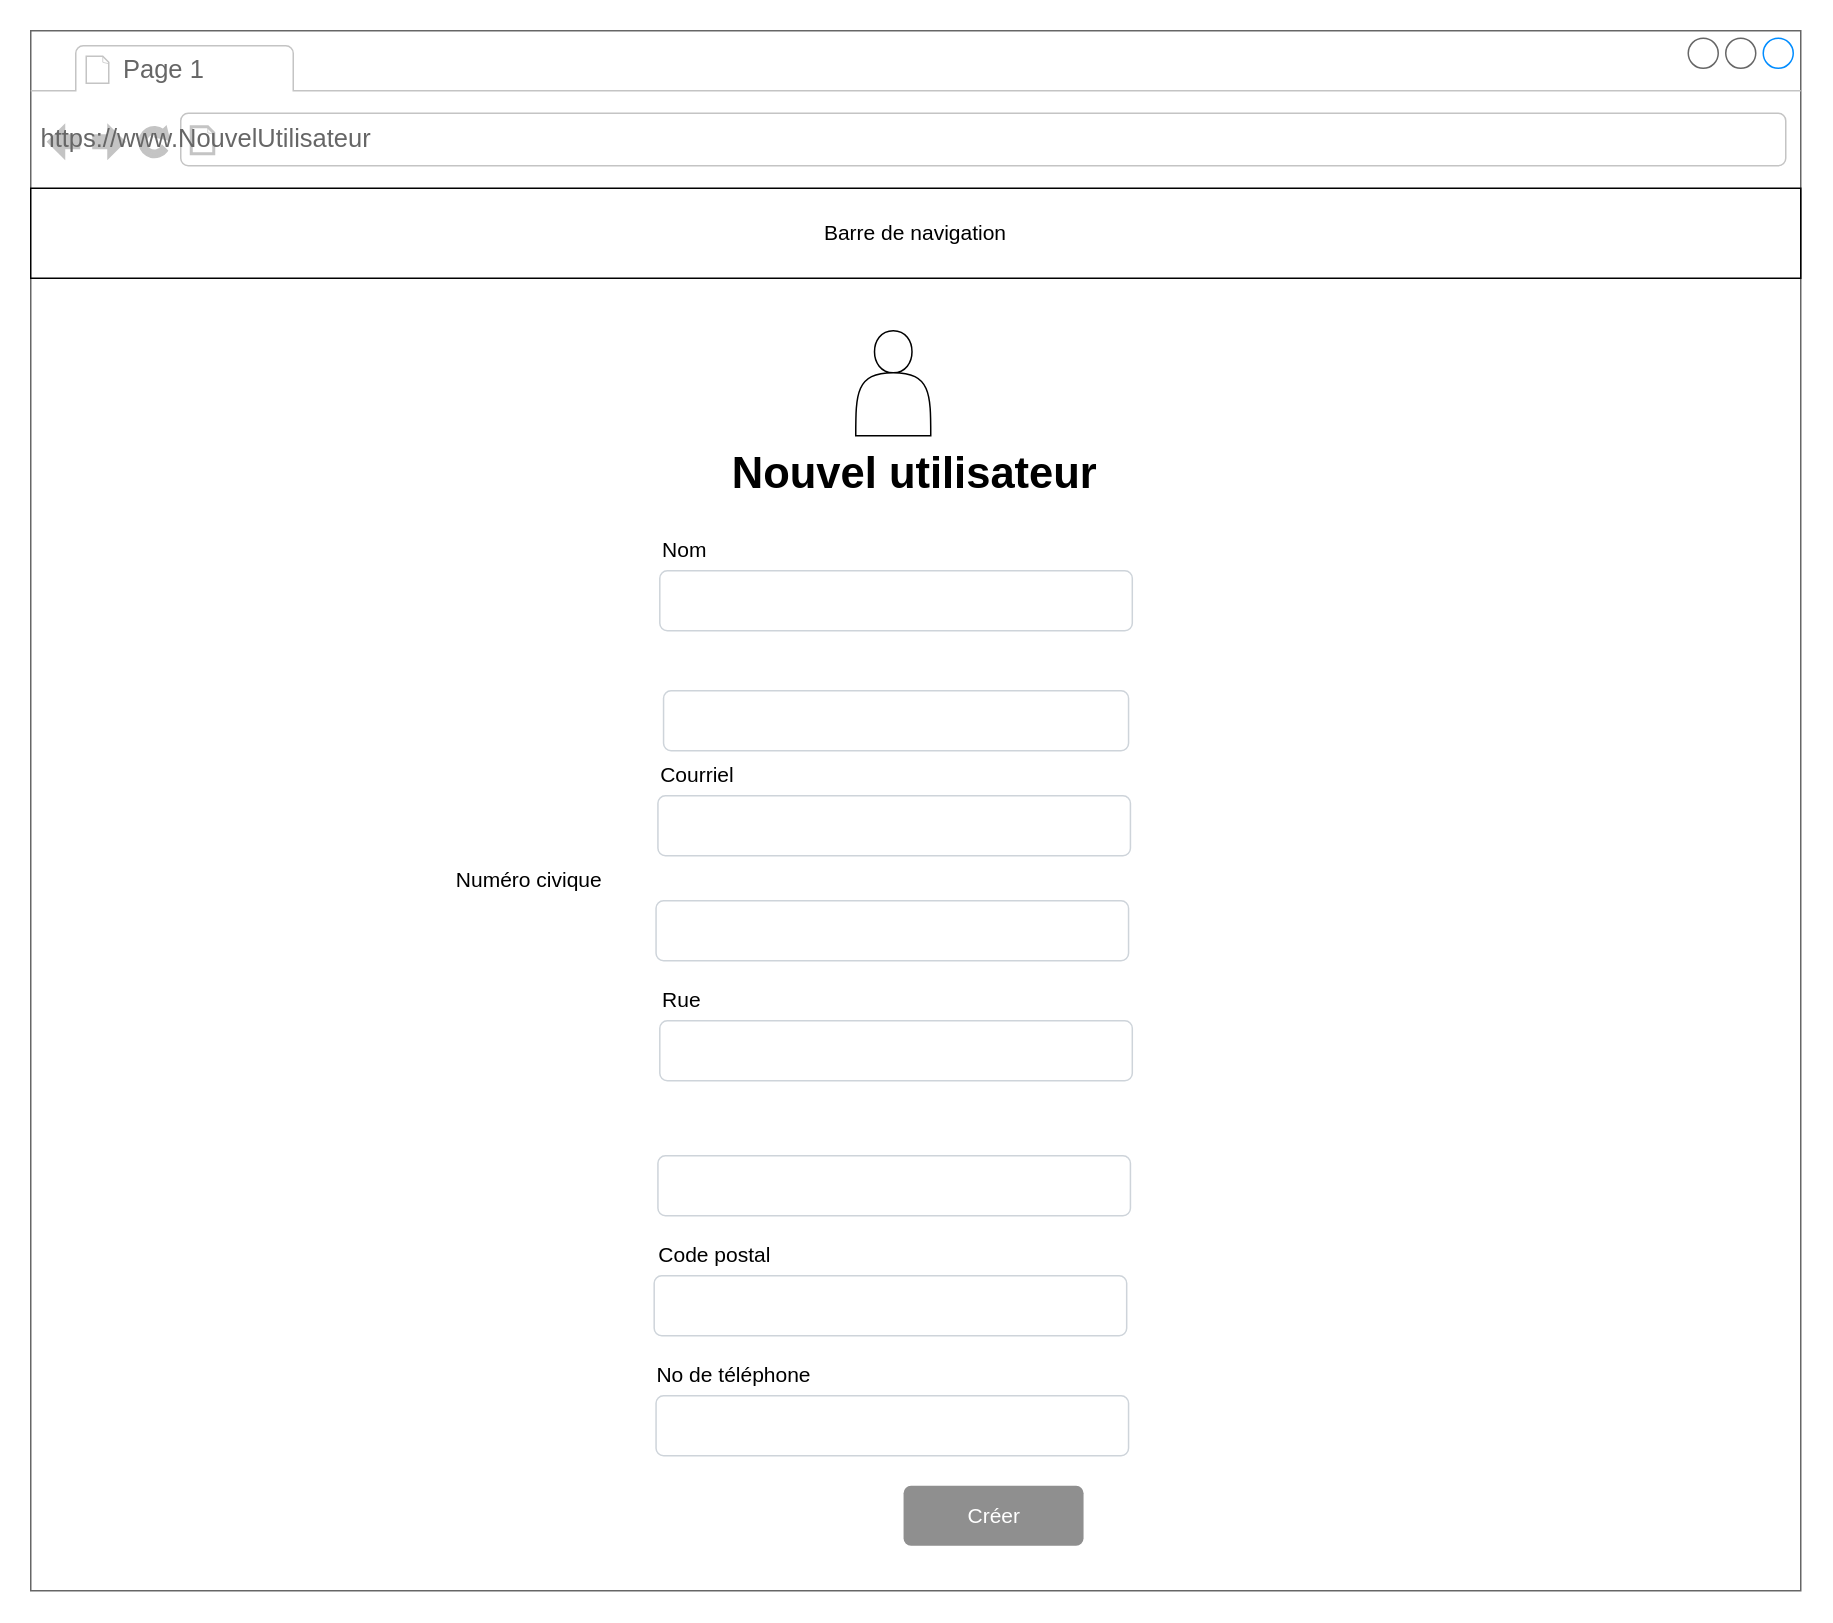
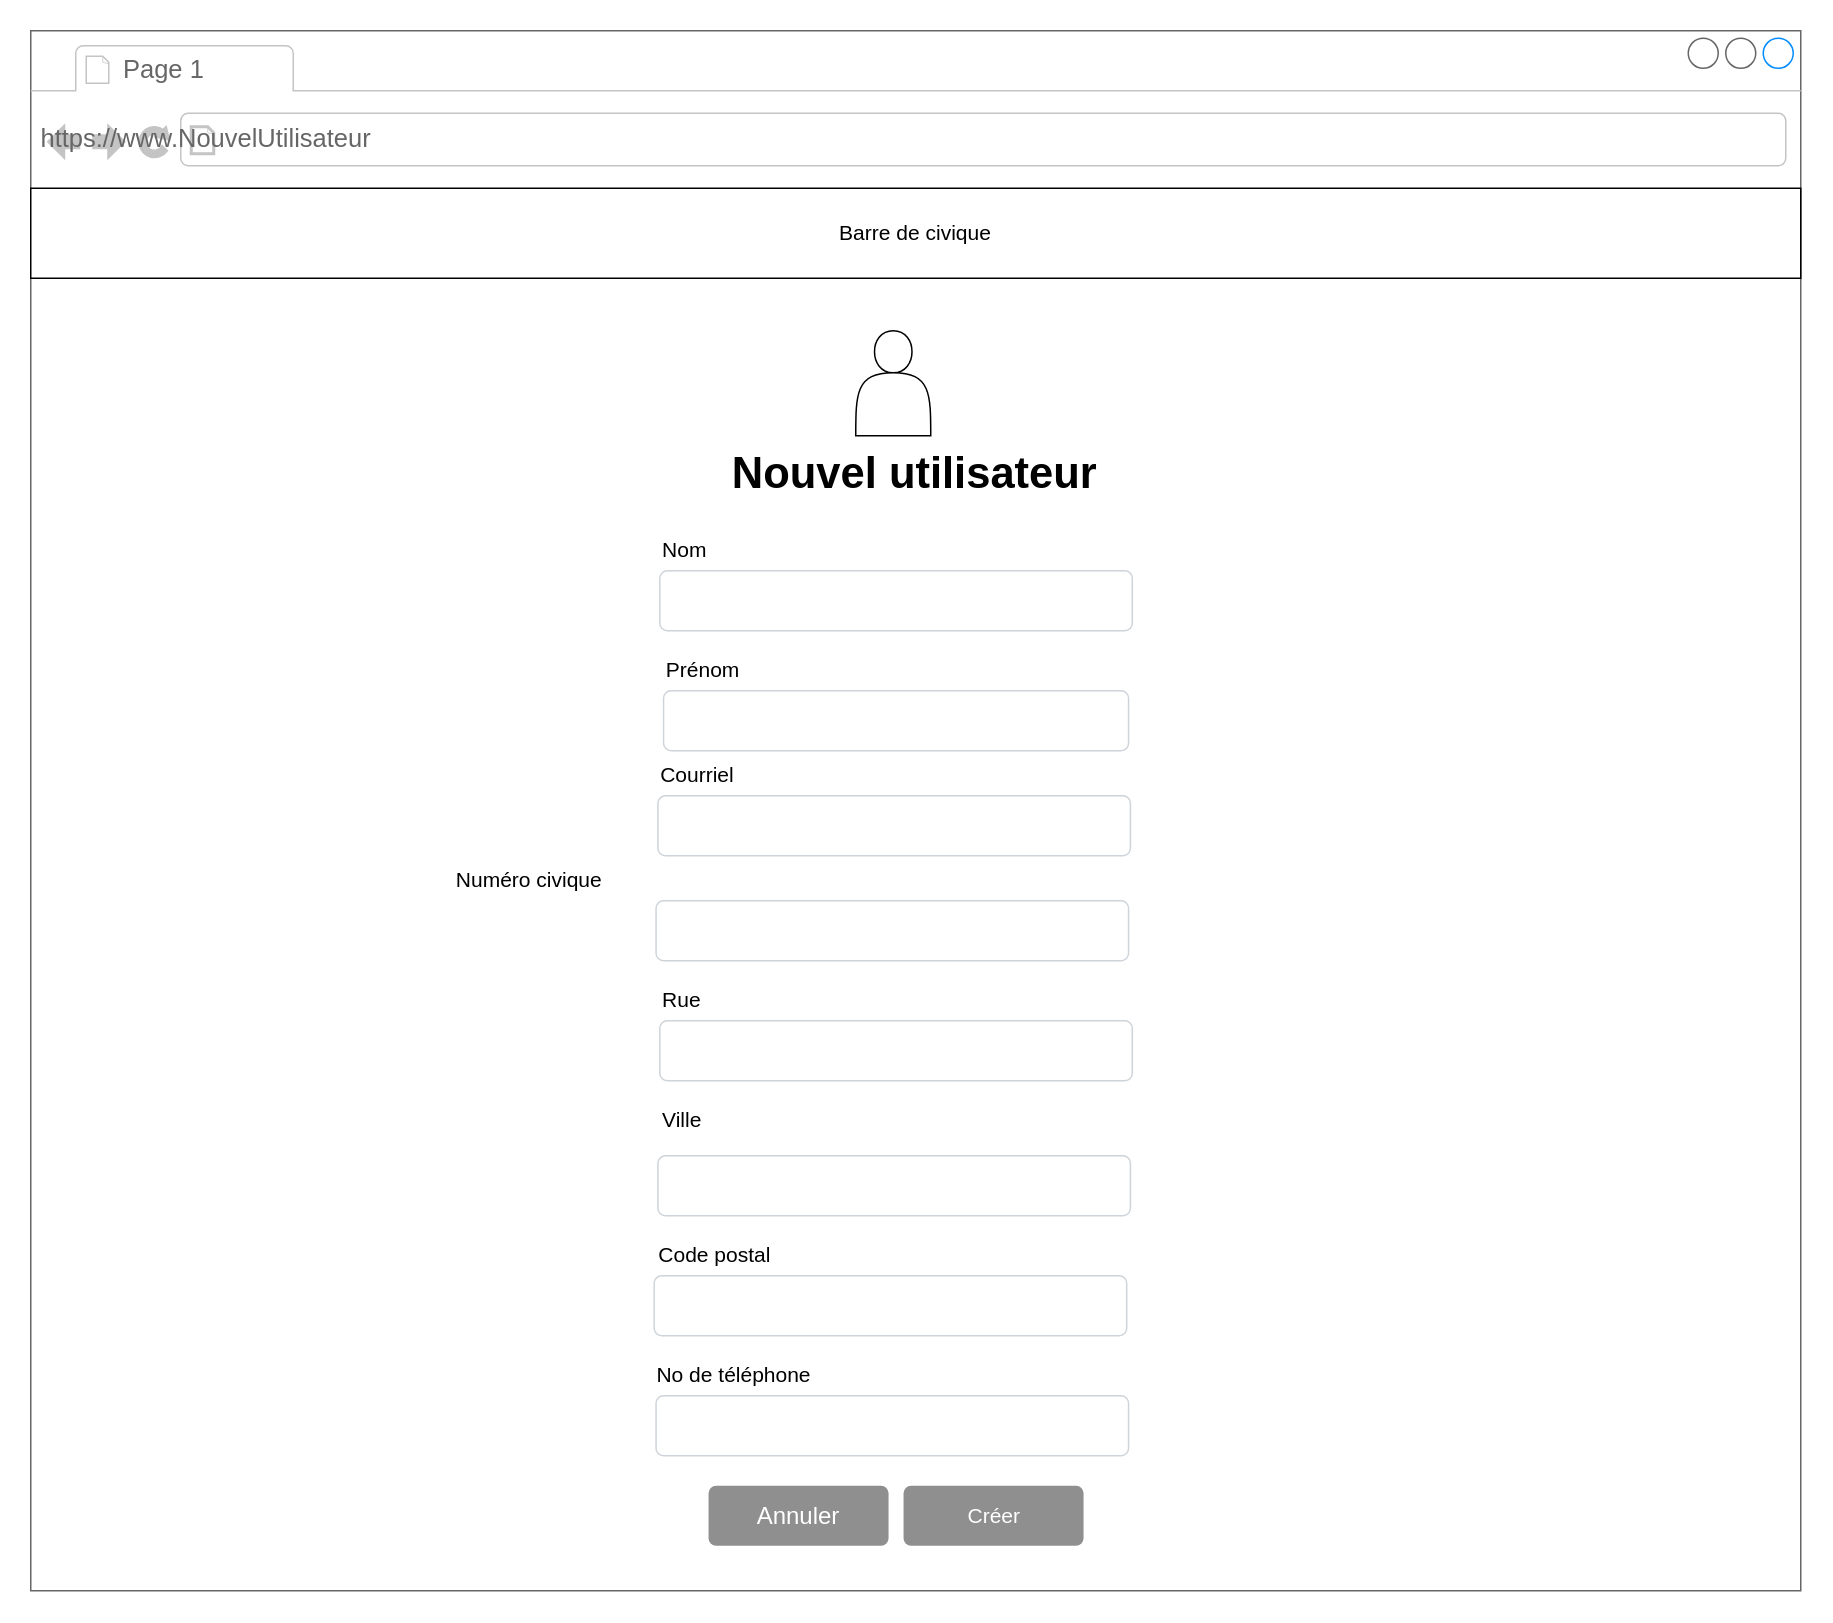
(916, 233) -> (916, 233)
none -> (739, 668)
none -> (735, 1118)
none -> (799, 1516)
